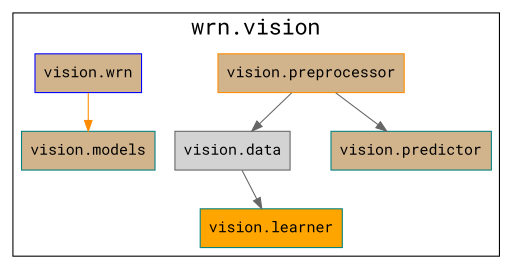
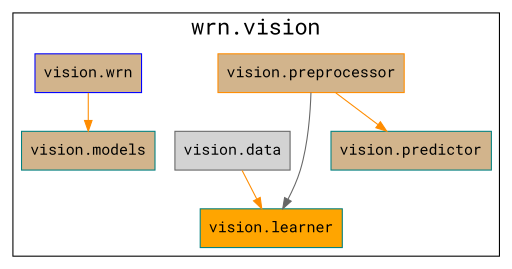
(276, 108) -> (306, 147)
(357, 109) -> (357, 109)
(249, 185) -> (249, 185)
